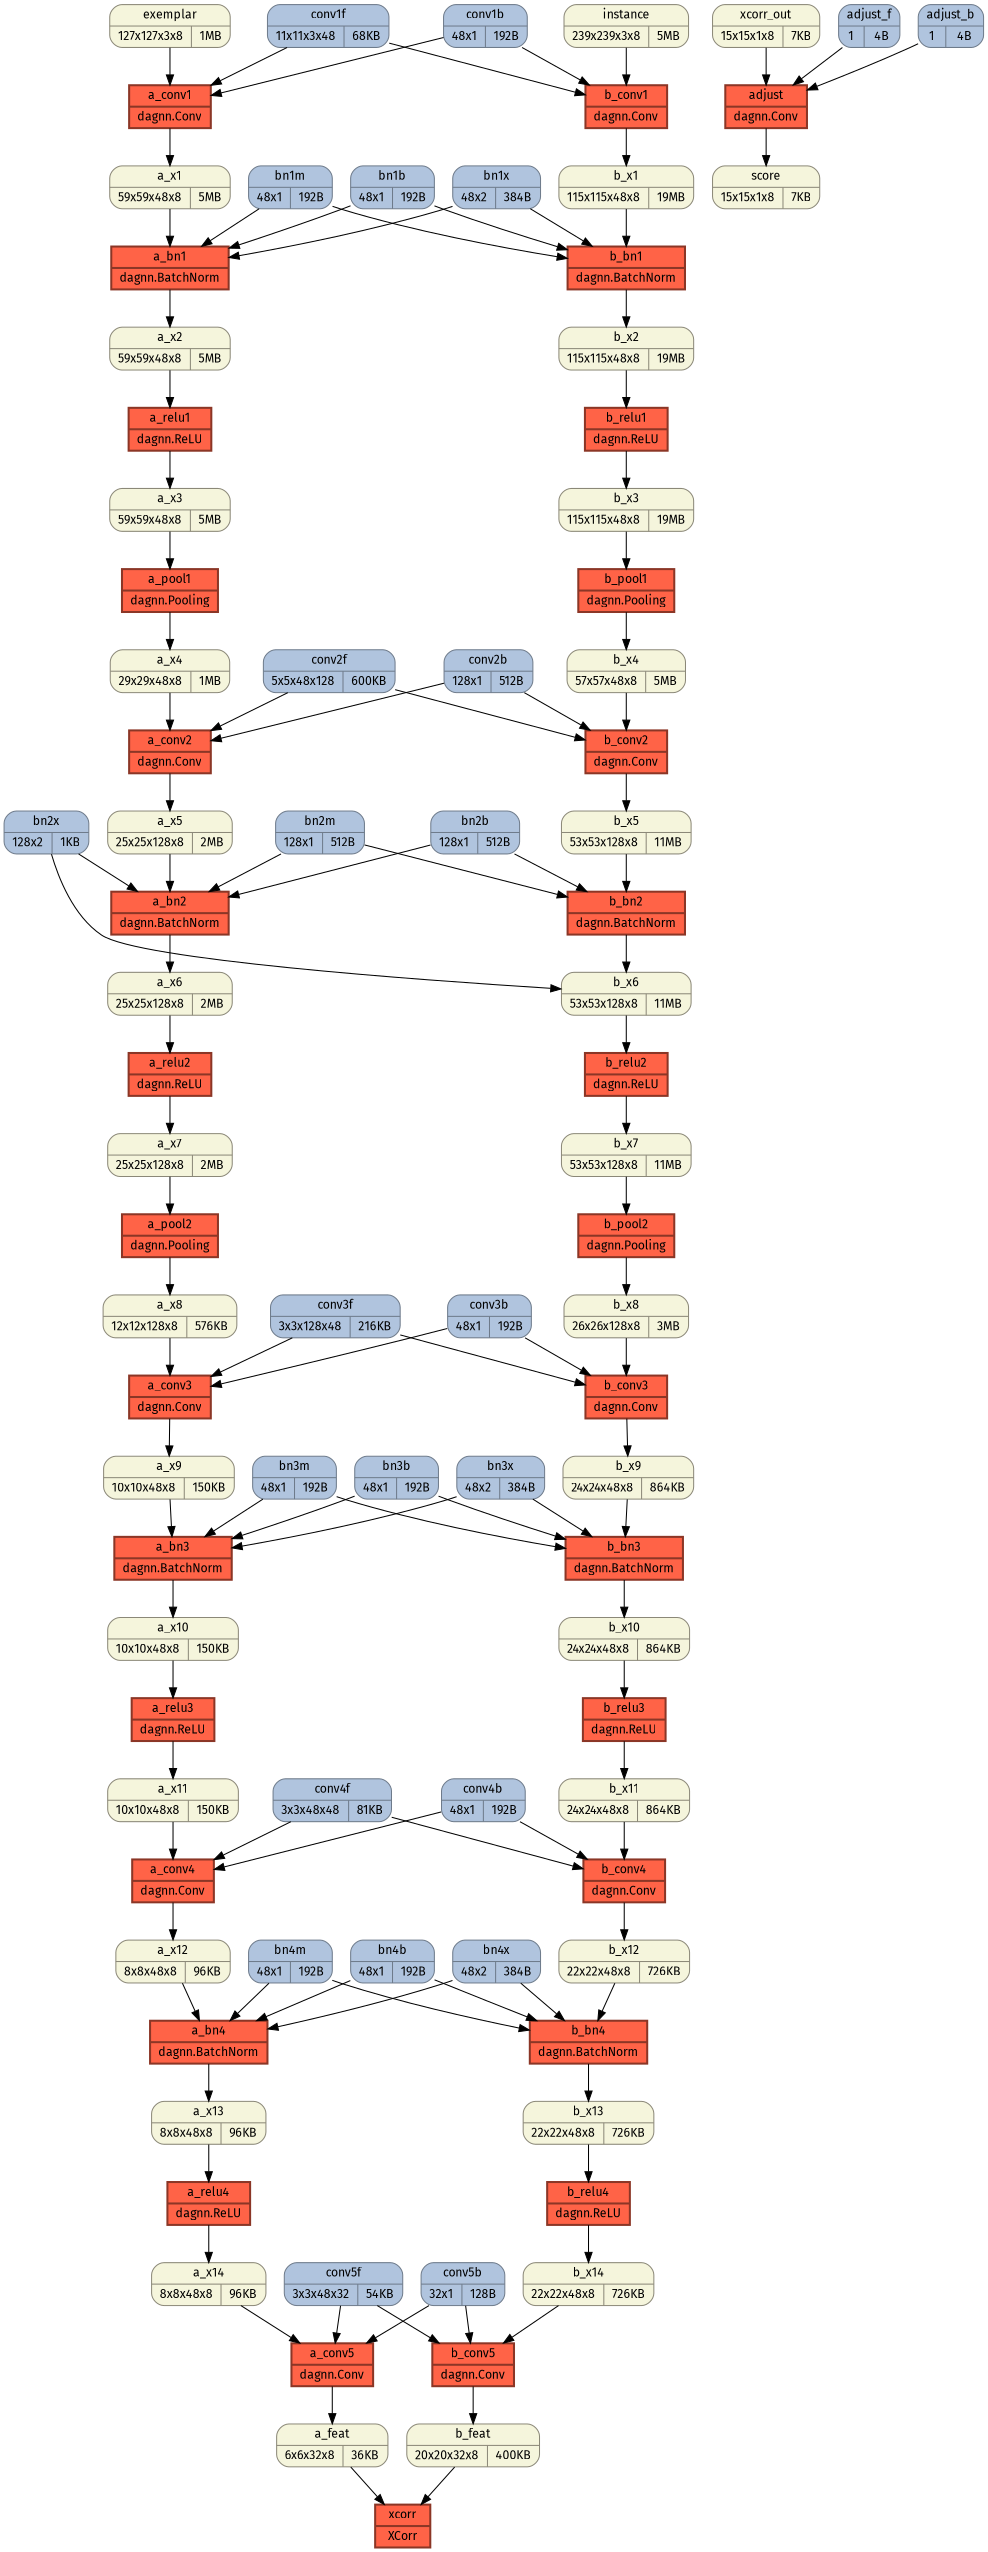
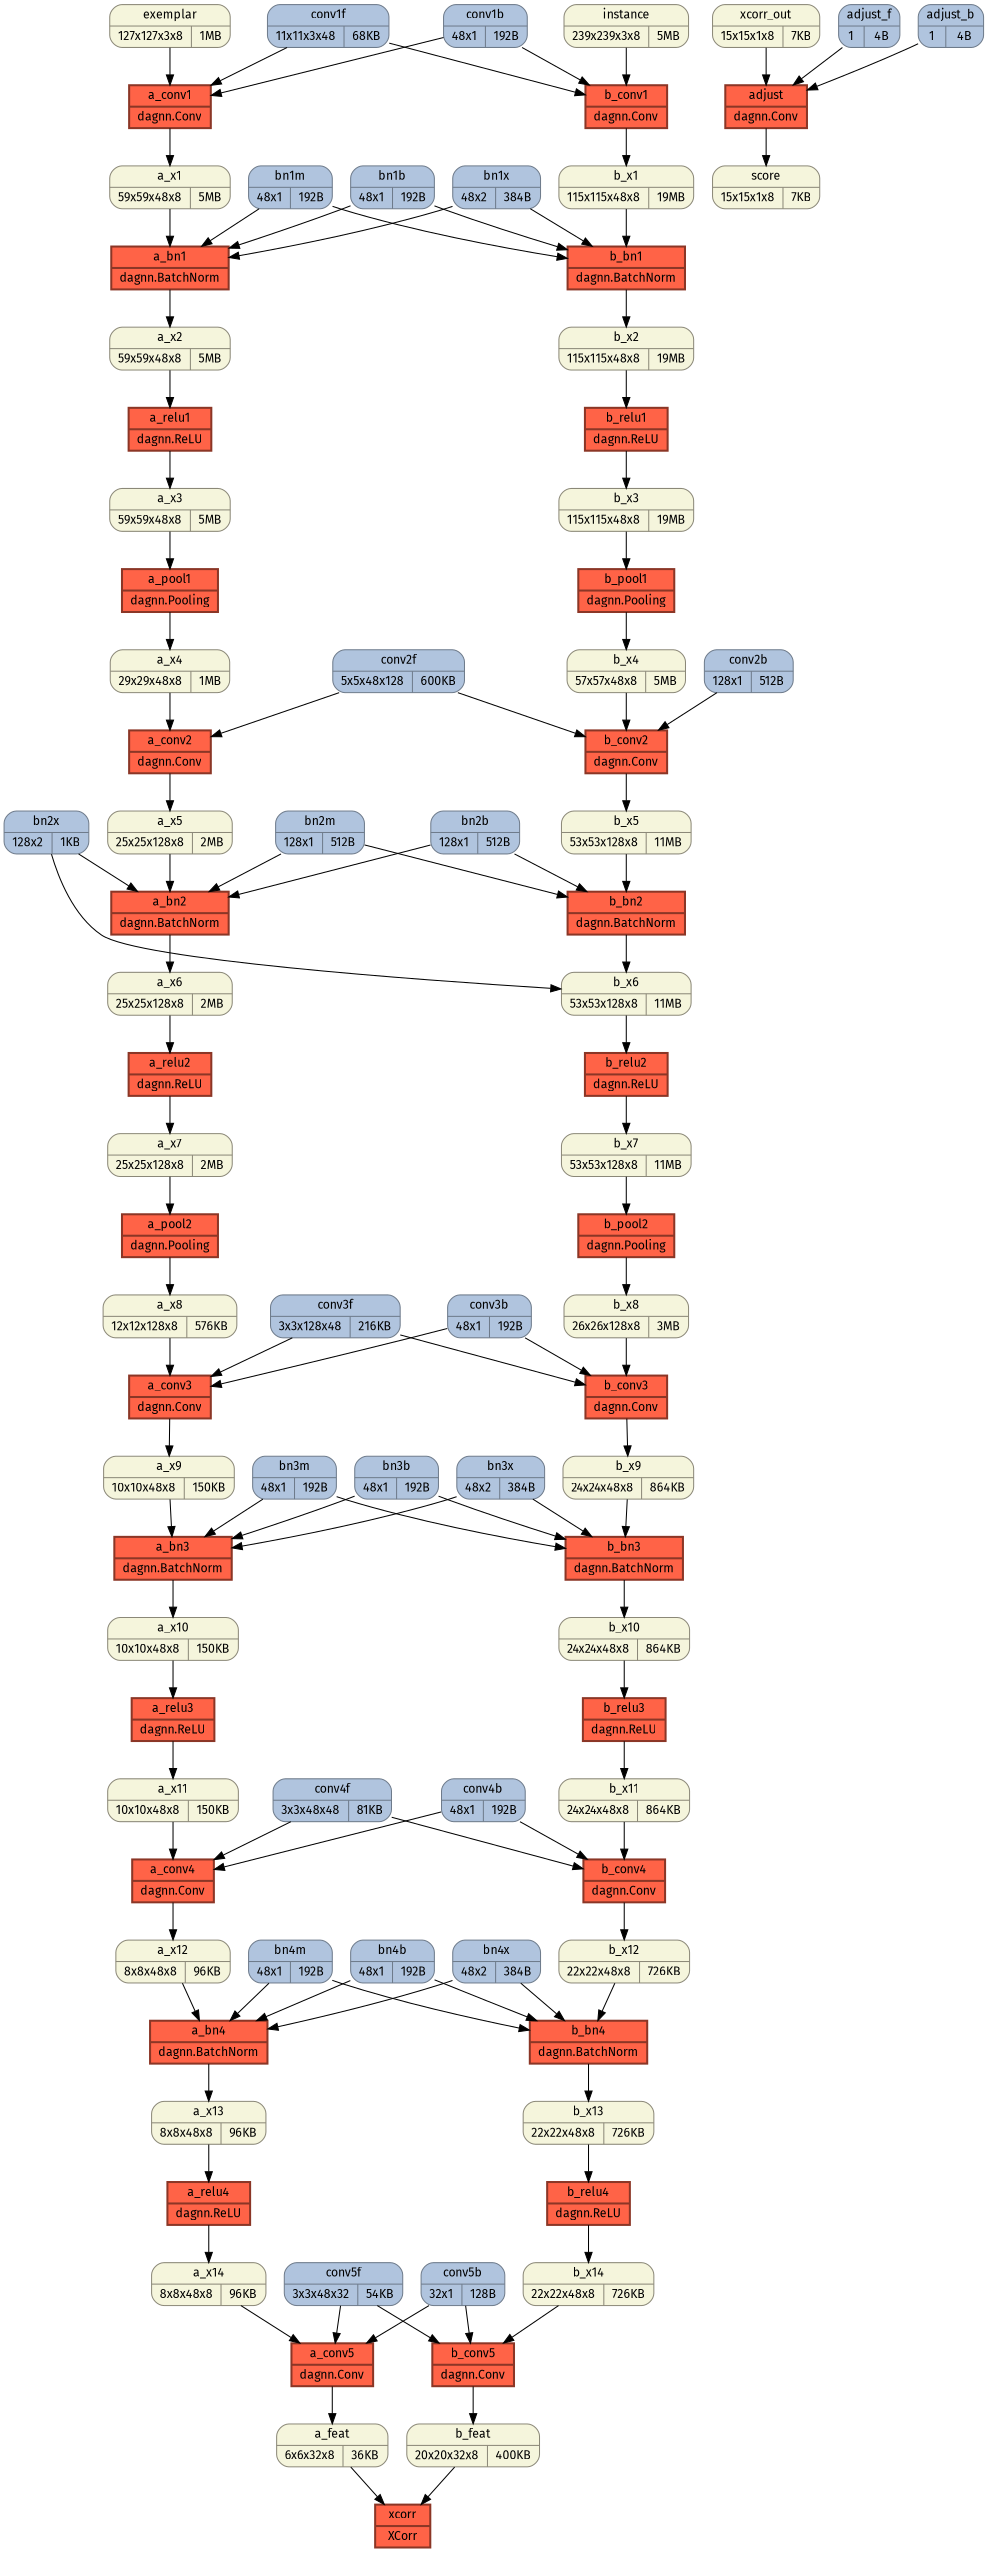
(332, 711) -> none
